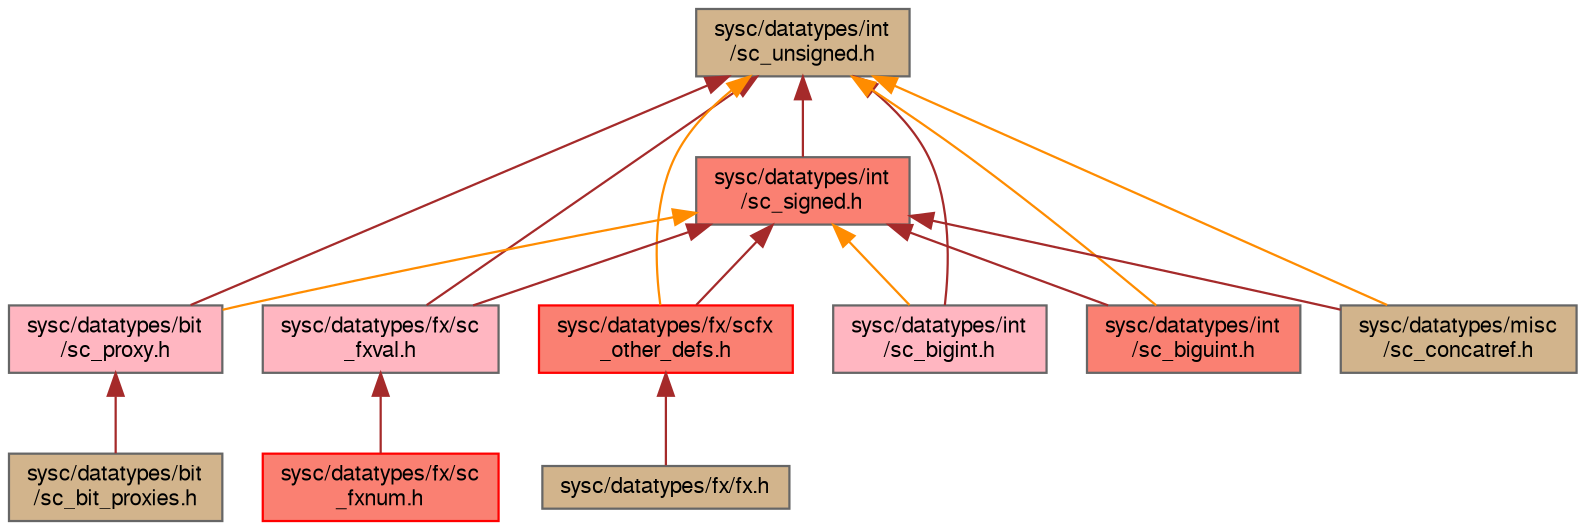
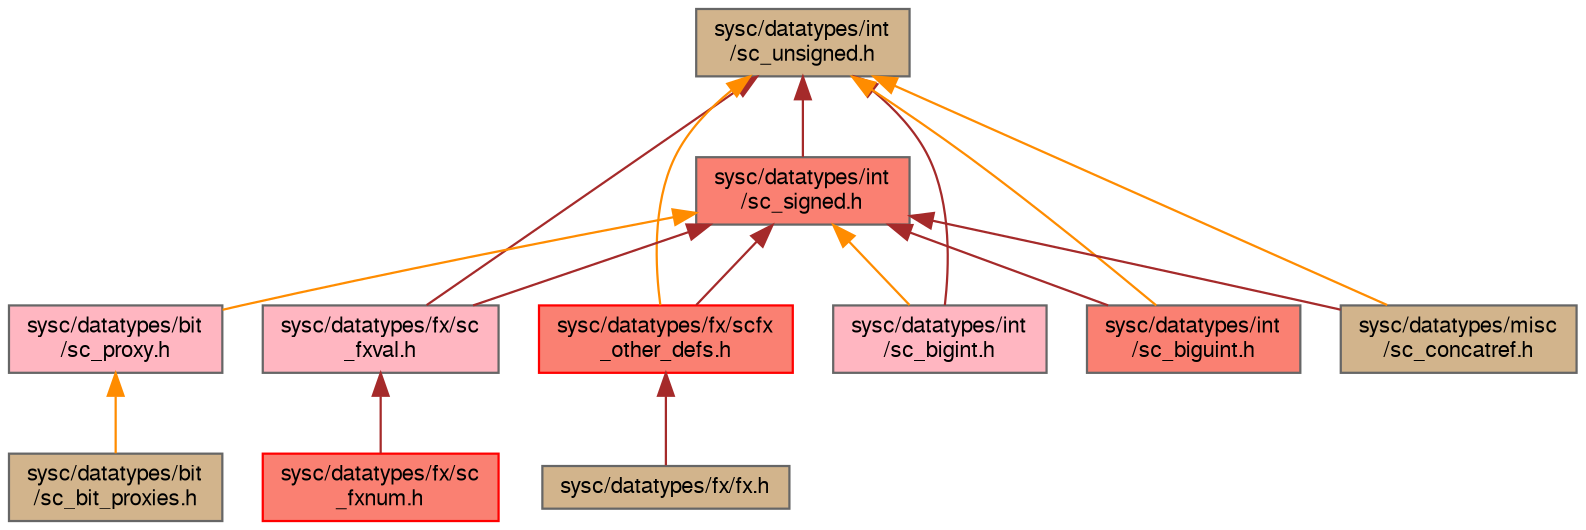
(449, 195) -> none
(116, 425) -> (116, 425)
